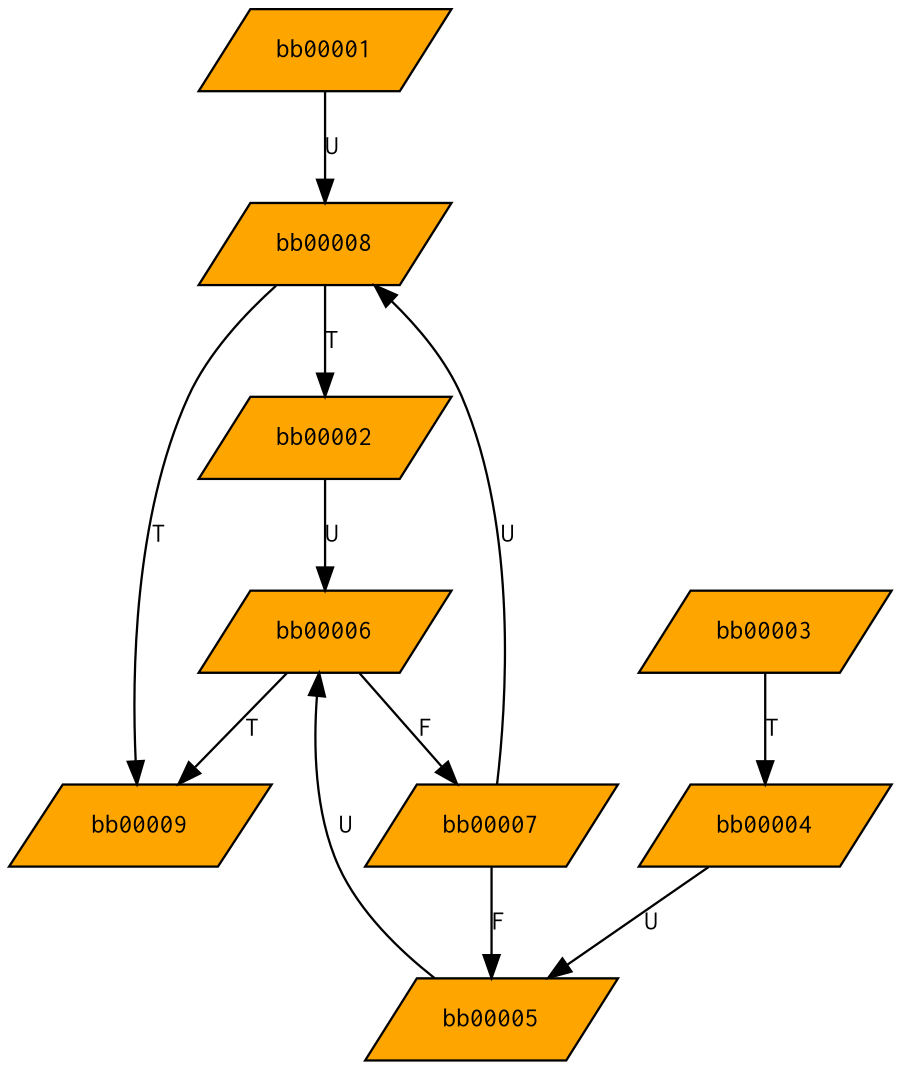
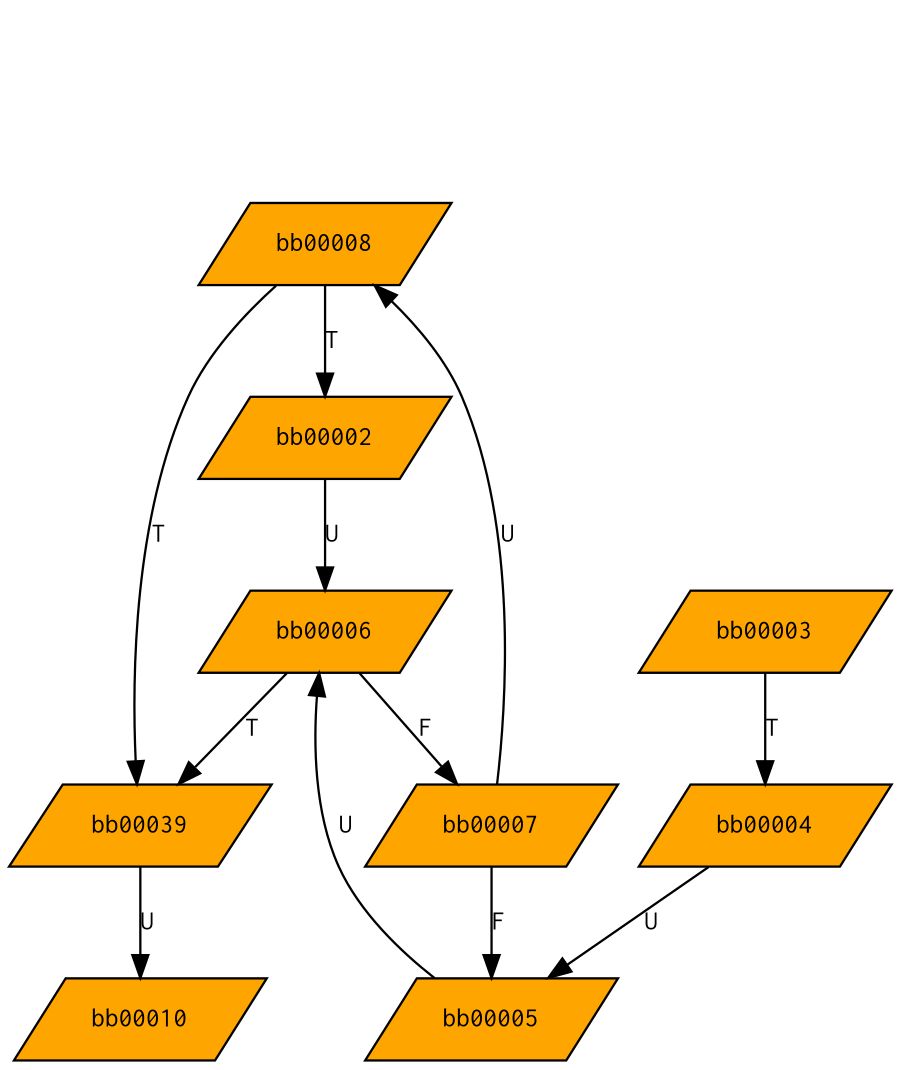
(325, 50) -> none
(140, 826) -> (140, 826)
none -> (140, 1019)
